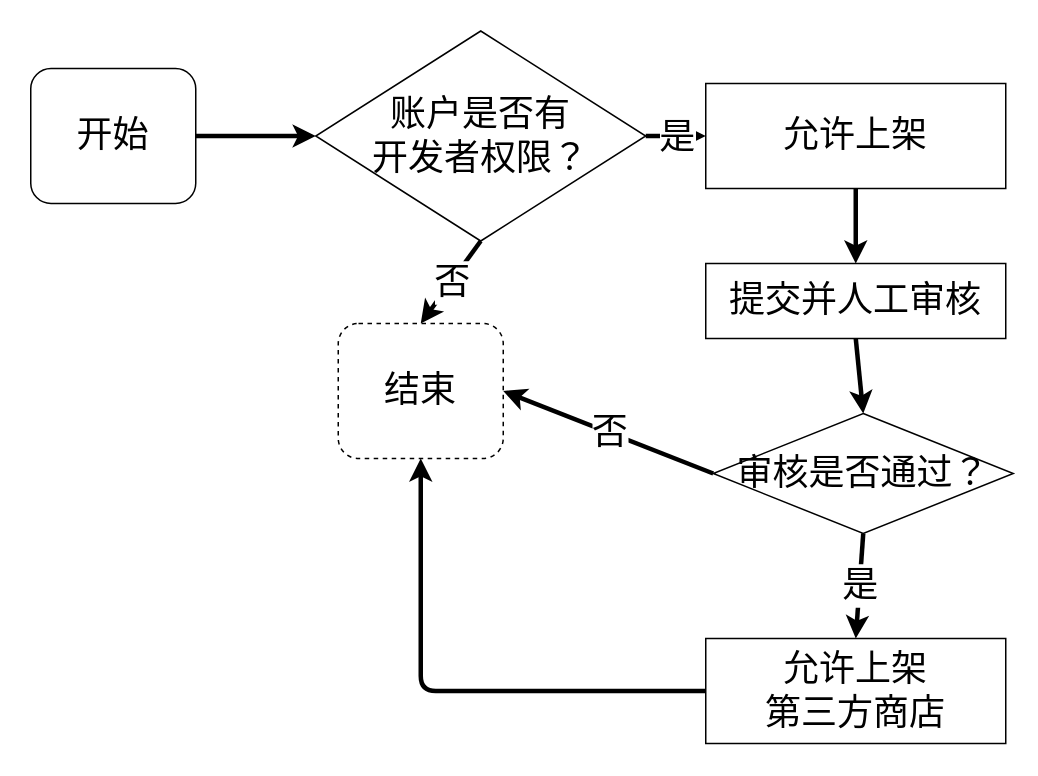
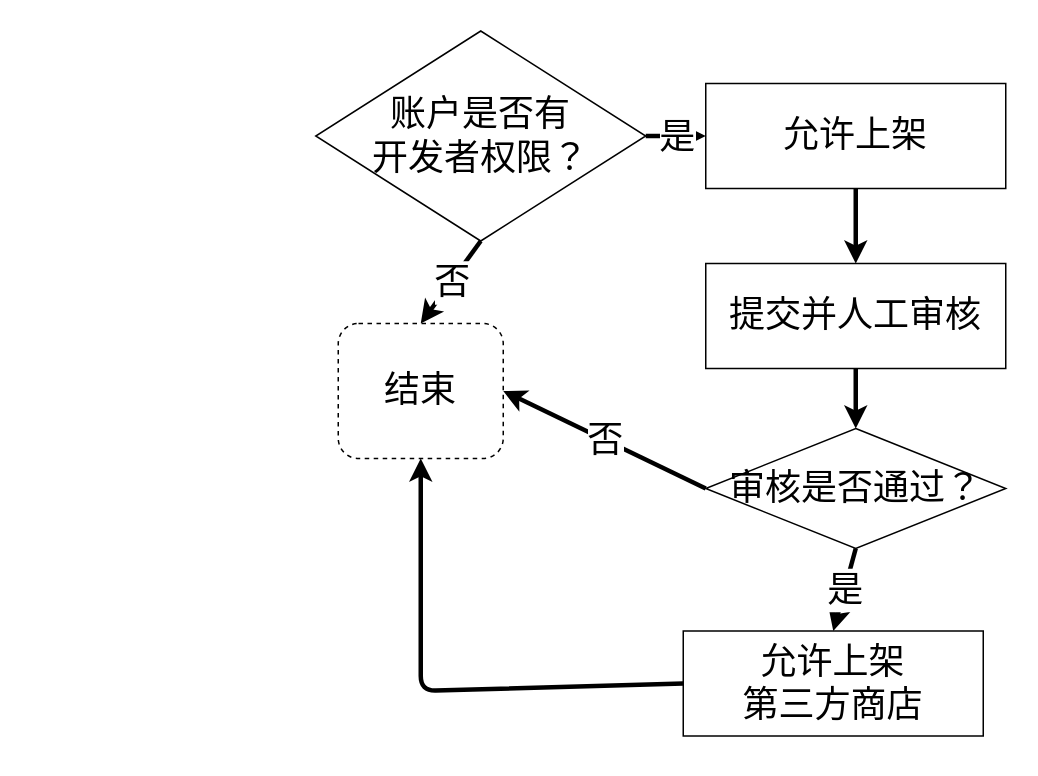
(113, 136) -> none
(248, 136) -> none
(856, 301) -> (856, 316)
(863, 473) -> (856, 488)
(856, 691) -> (833, 683)
